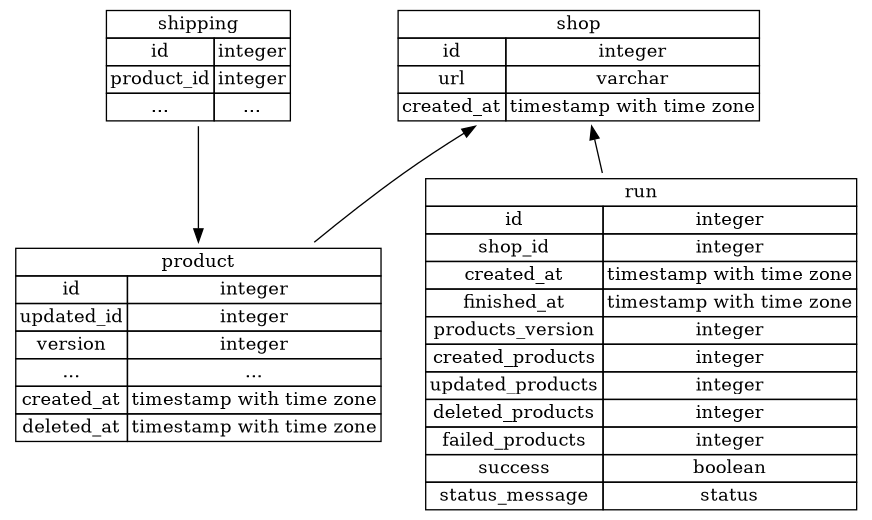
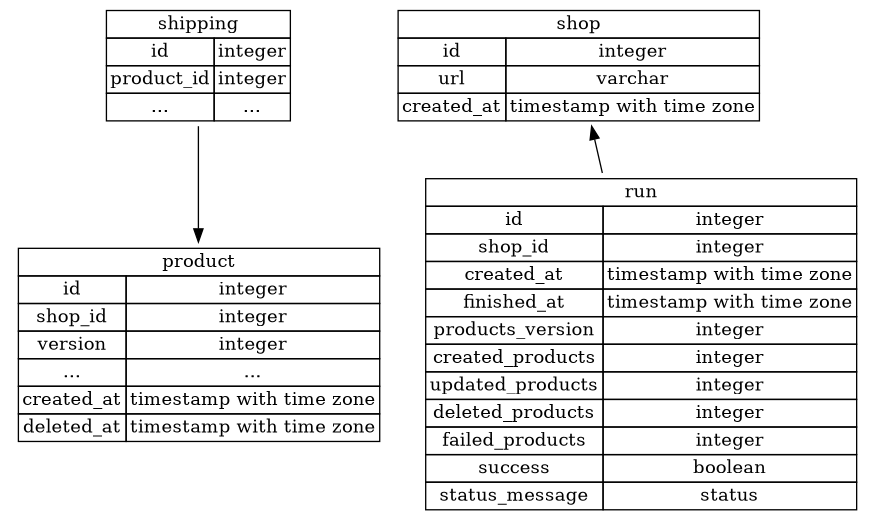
(387, 185) -> none
(72, 317) -> (72, 317)
